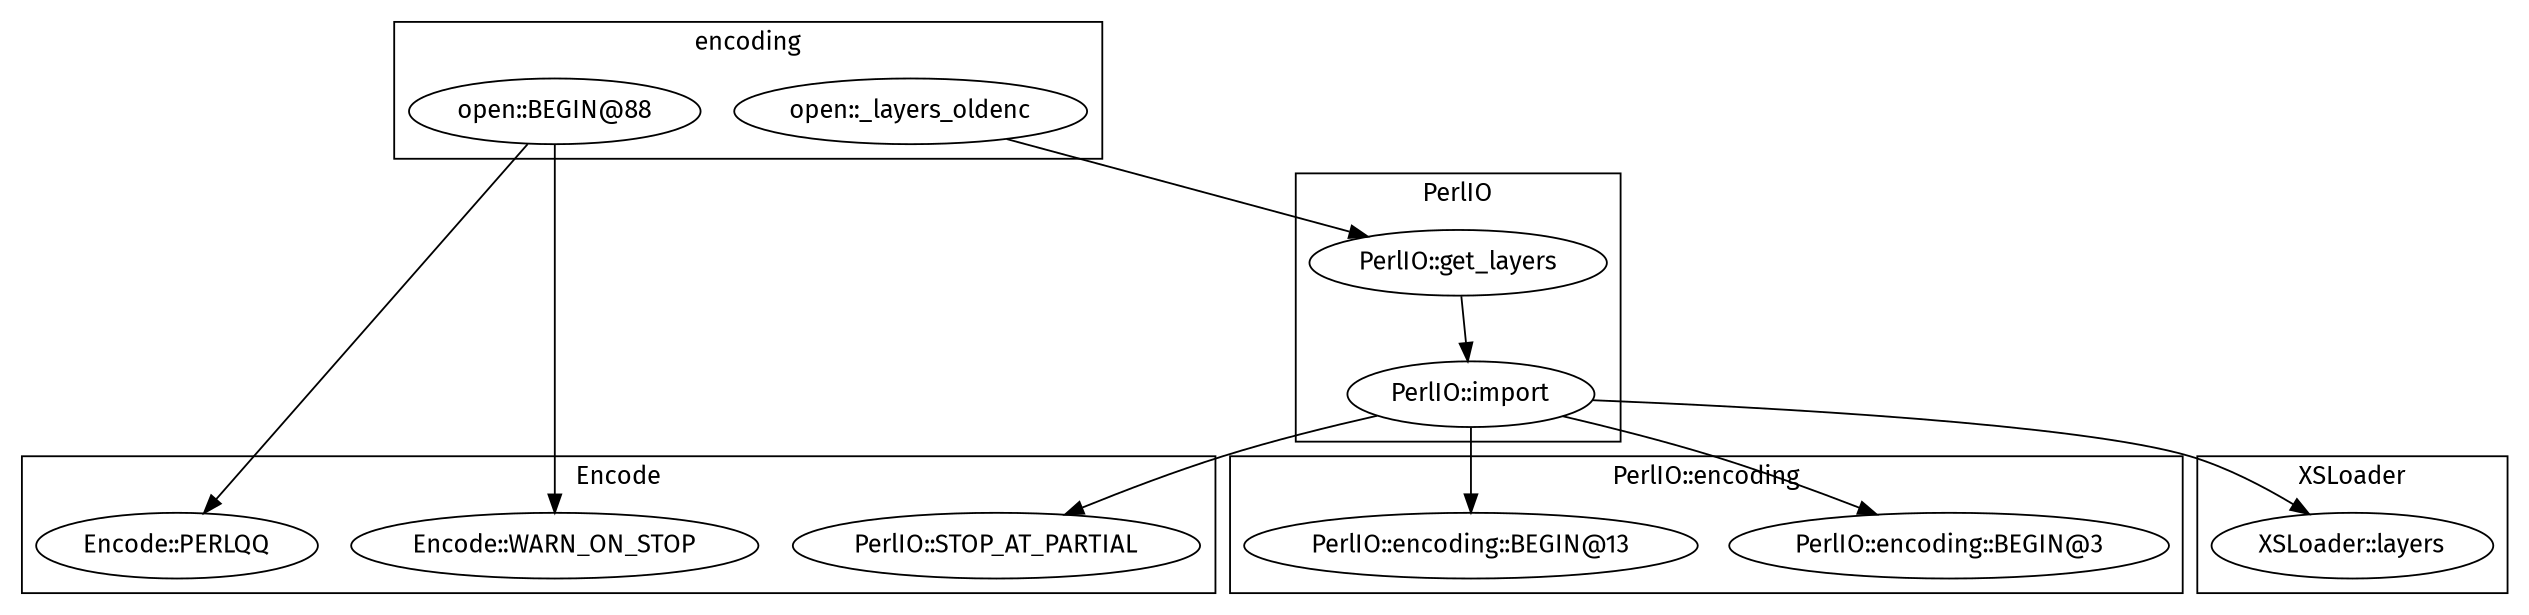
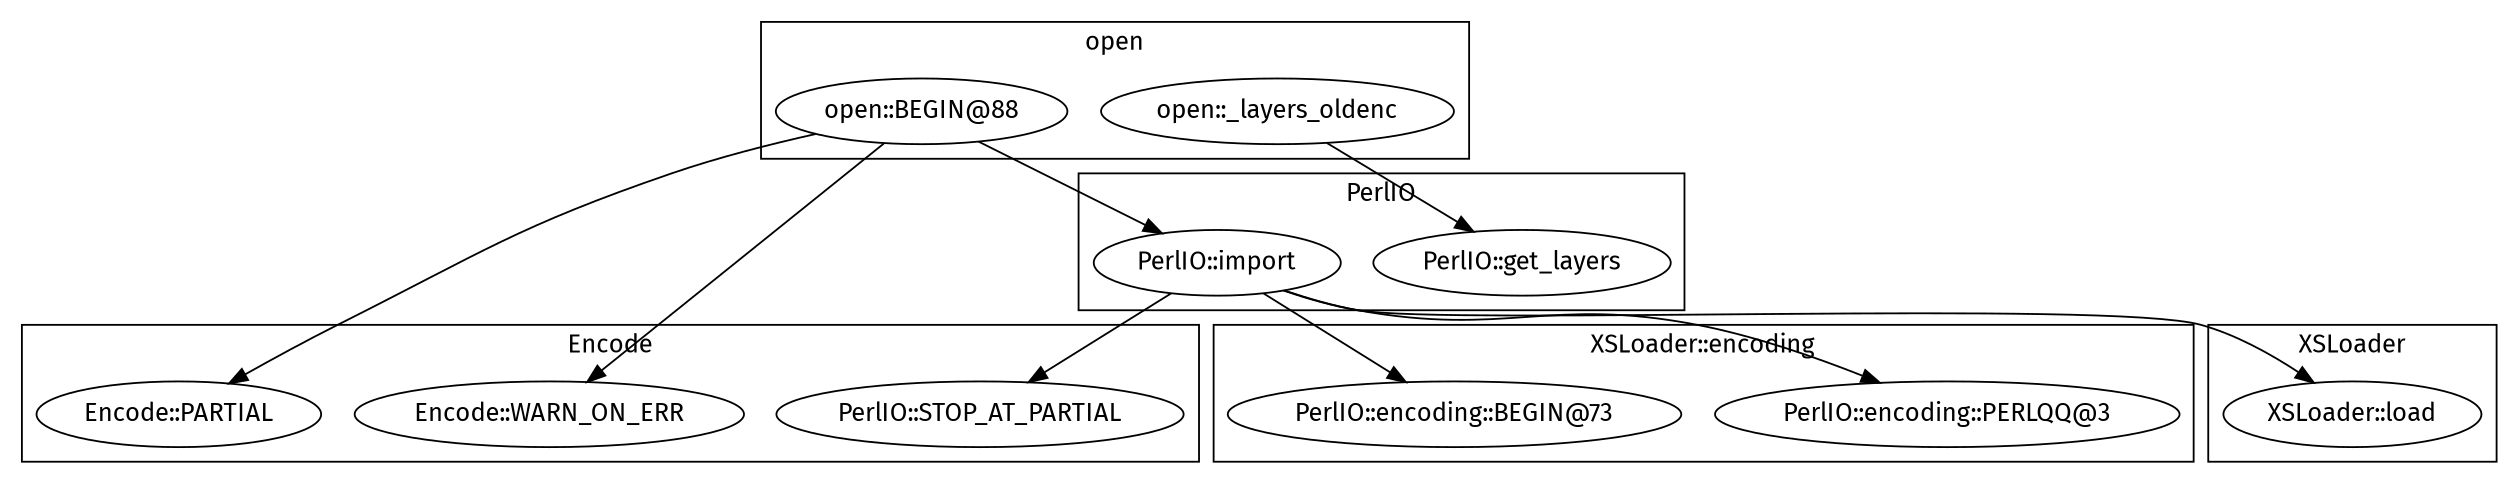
(748, 43) -> (1115, 43)
(1464, 320) -> (1062, 183)
(1706, 477) -> (1704, 346)
(177, 546) -> (179, 414)
(555, 546) -> (549, 414)
(1471, 546) -> (1455, 414)
(1949, 546) -> (1947, 414)
(2352, 546) -> (2352, 414)
